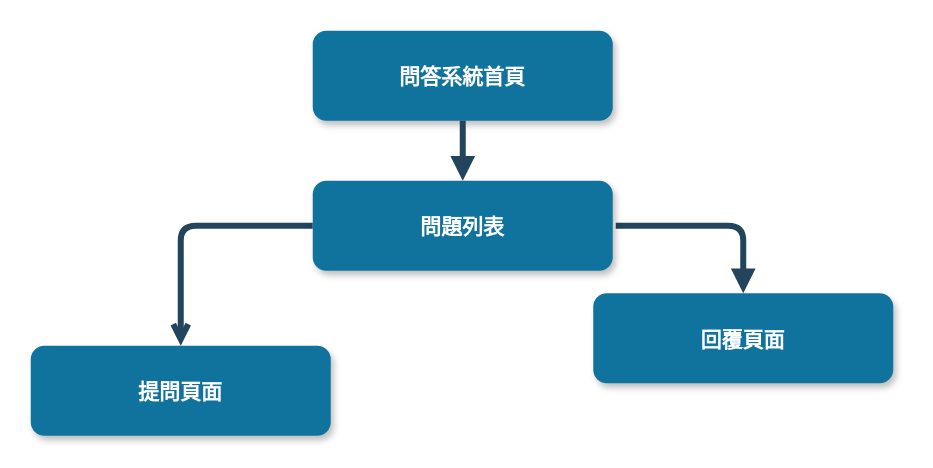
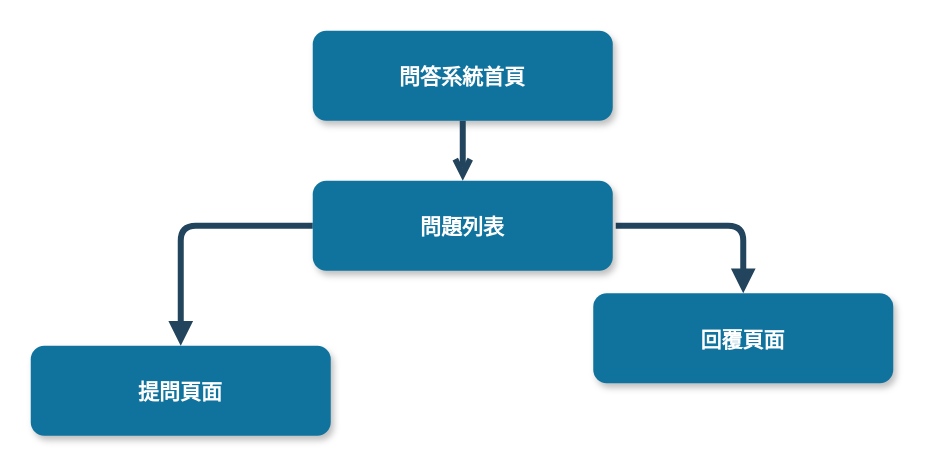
(463, 156) -> (463, 160)
(181, 323) -> (181, 321)
